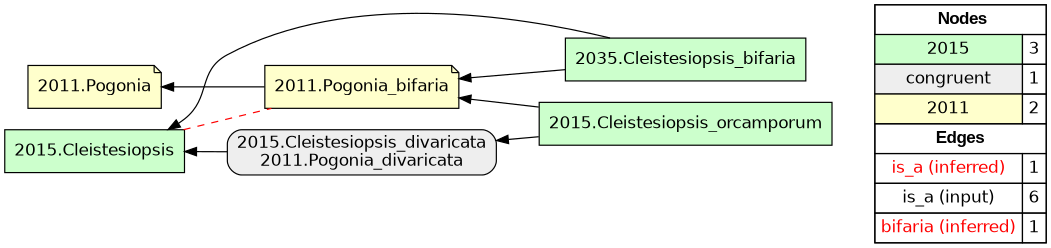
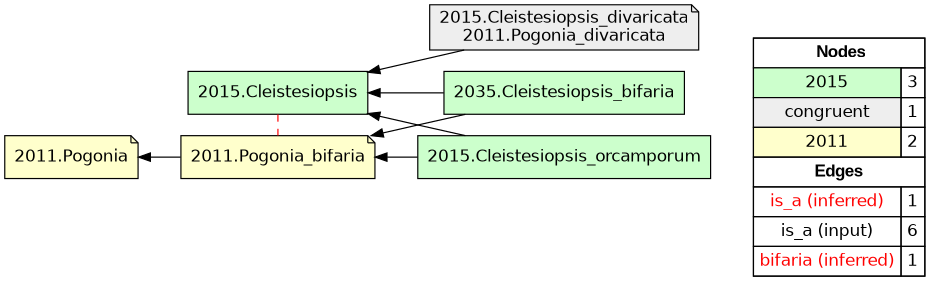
(524, 138) -> (435, 129)
(362, 152) -> (564, 27)
